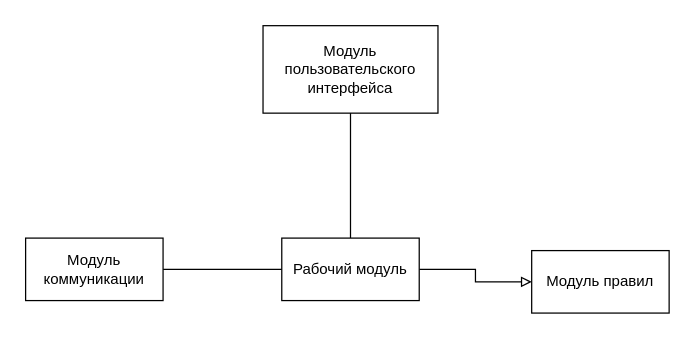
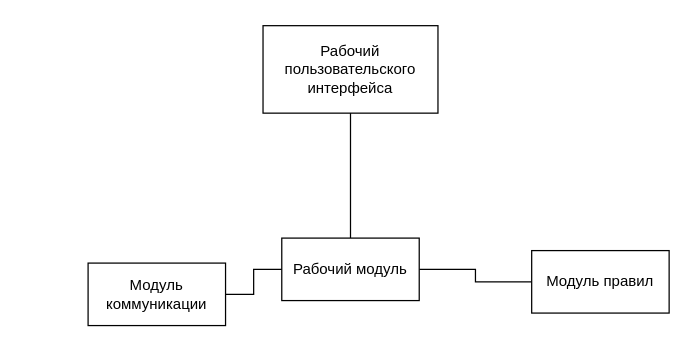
(351, 69) -> (351, 69)
(94, 269) -> (157, 294)
(520, 282) -> (524, 282)
